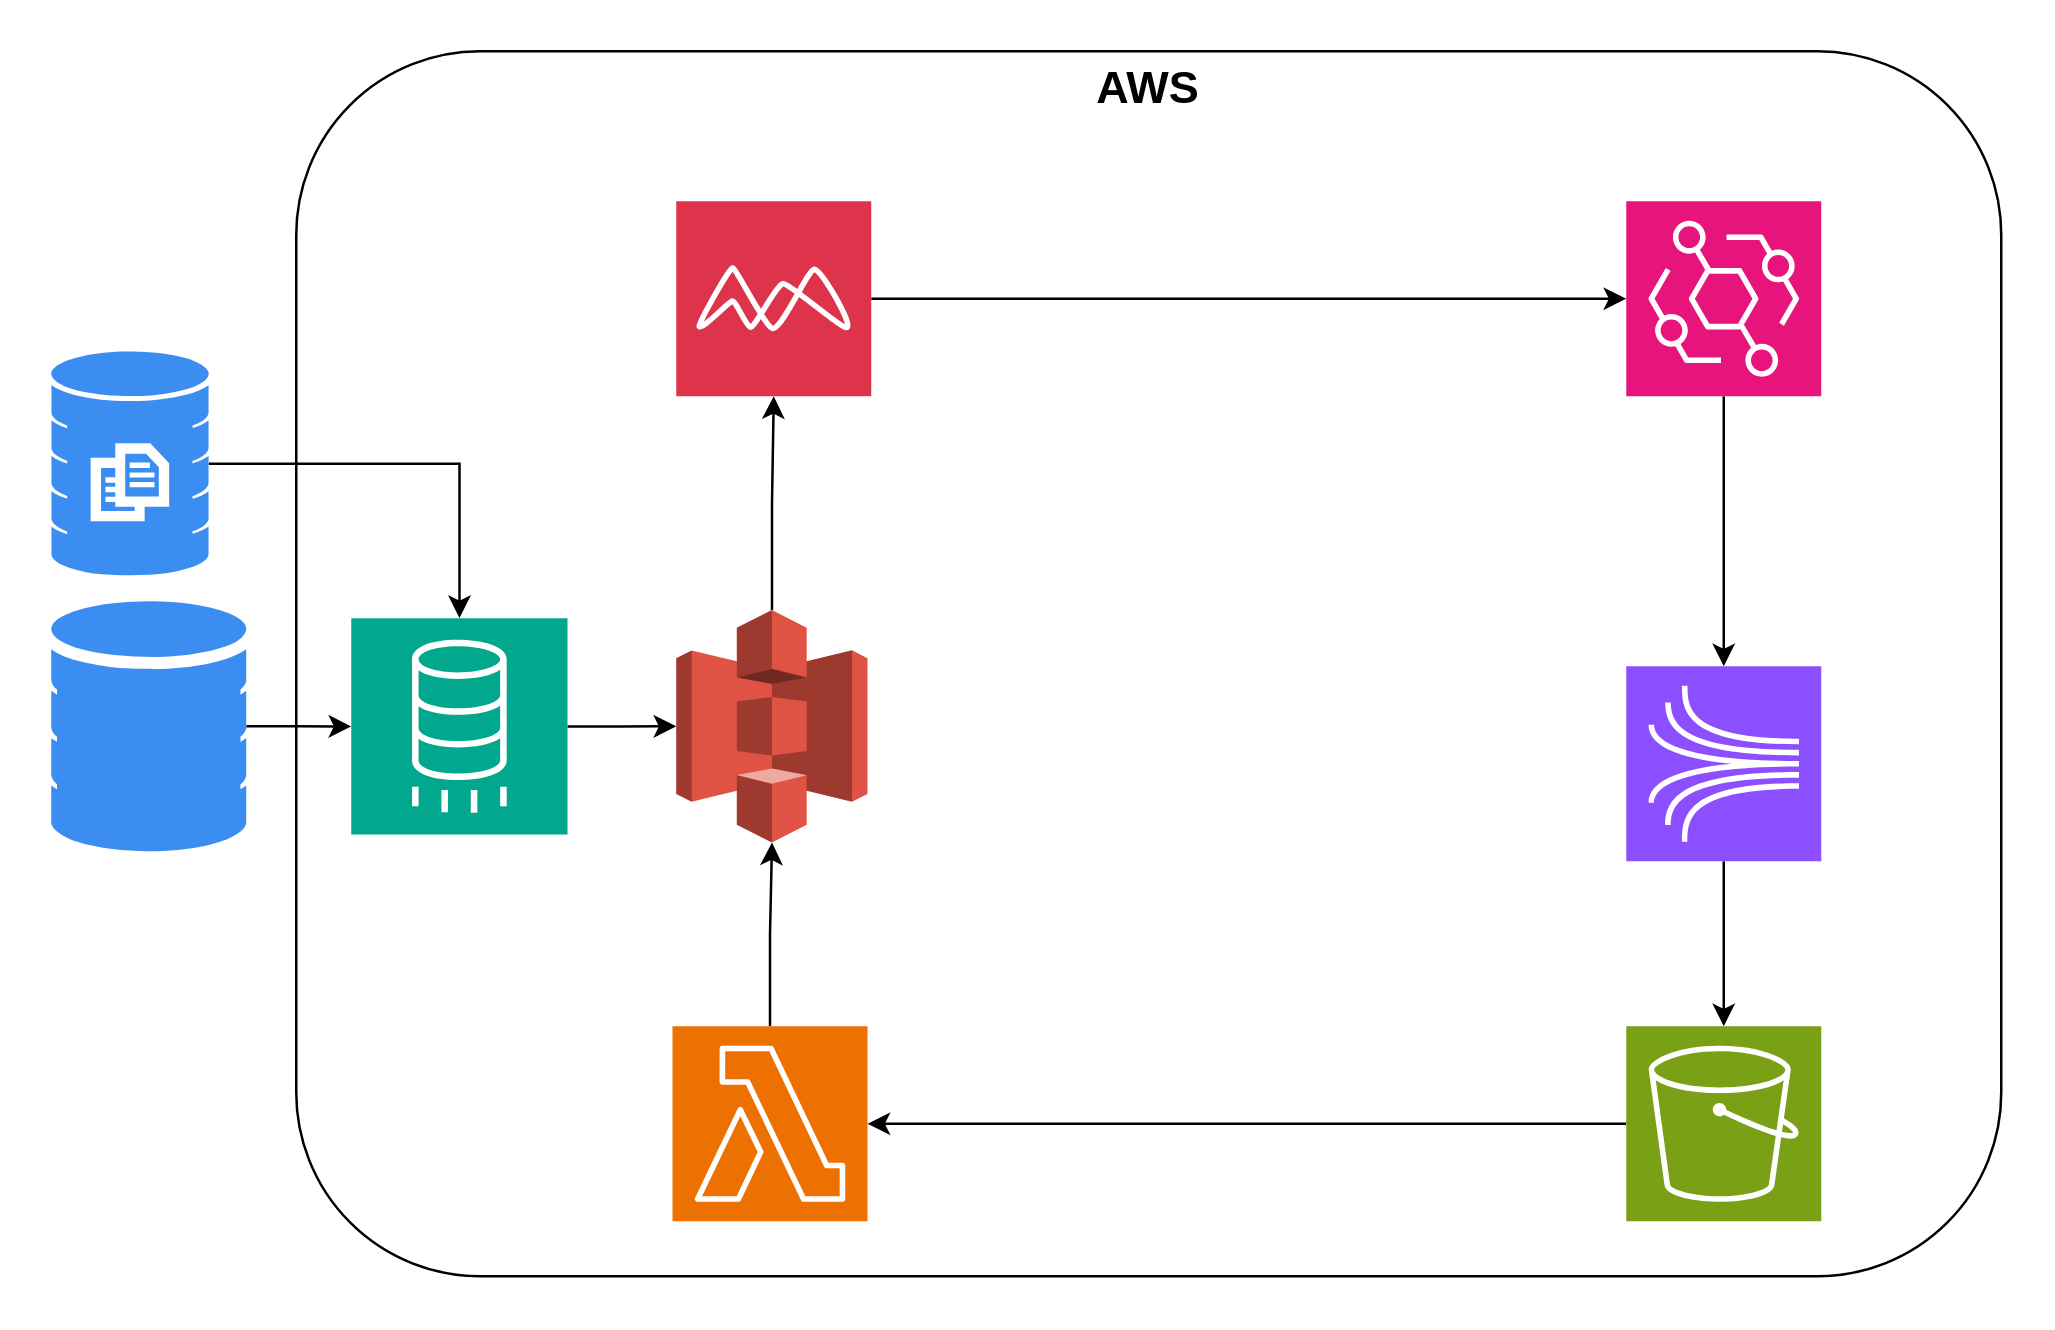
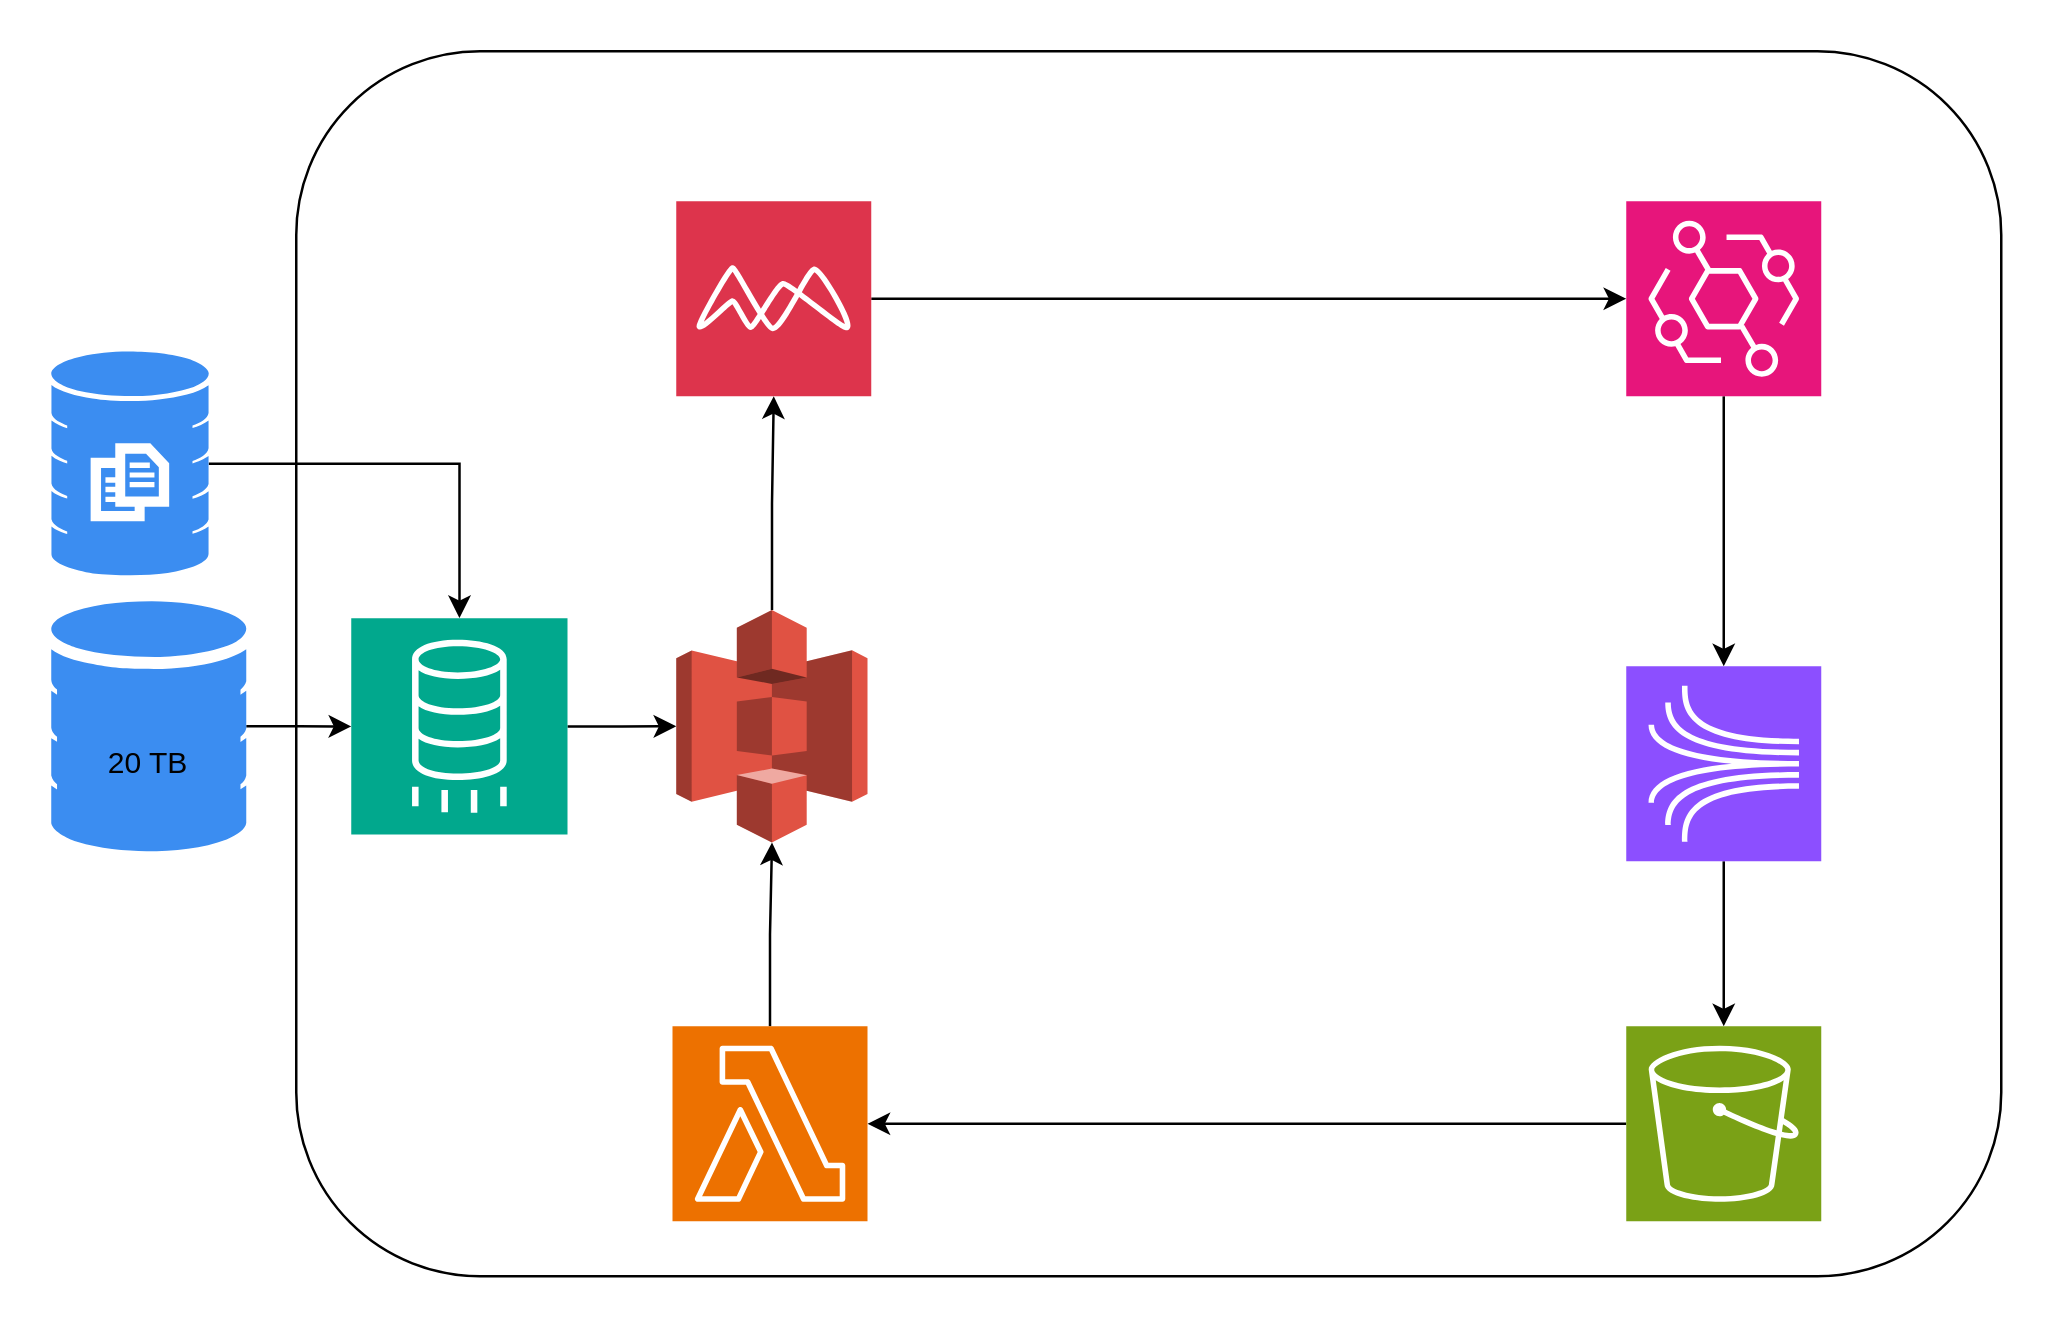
(1149, 89) -> none
none -> (149, 764)
